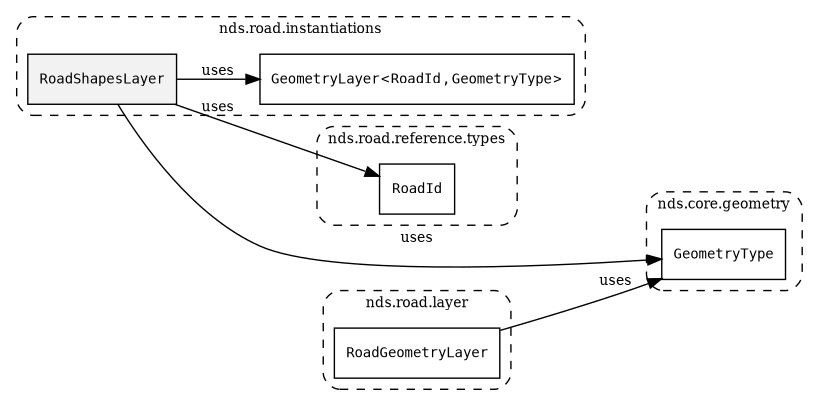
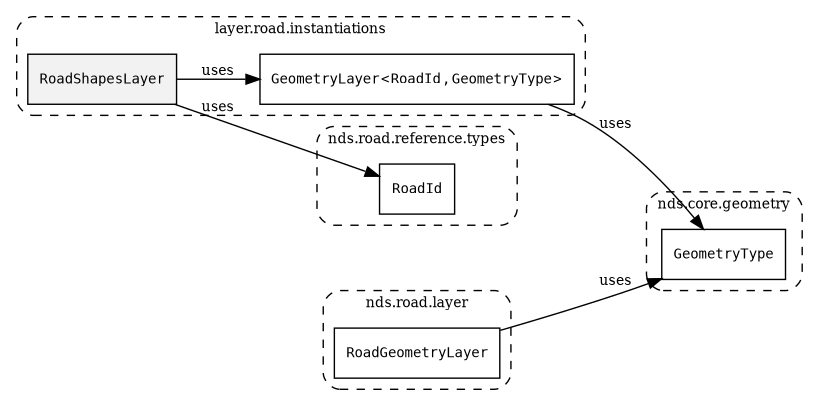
(301, 30) -> (301, 30)
(351, 263) -> (629, 151)
